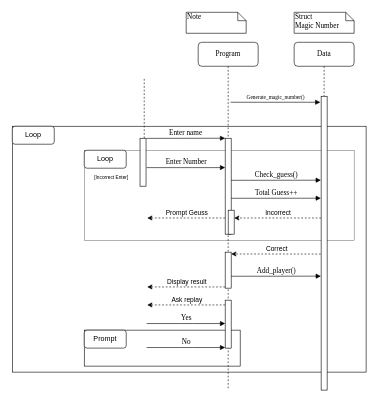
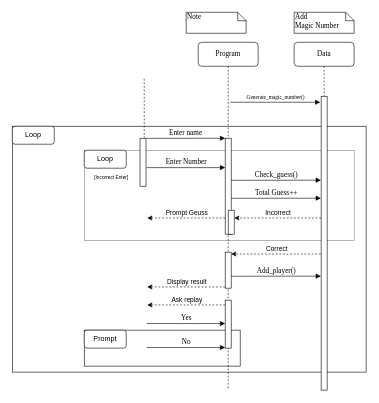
(318, 22) -> (318, 22)
